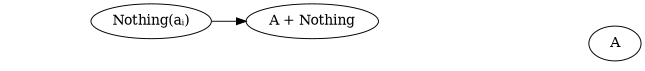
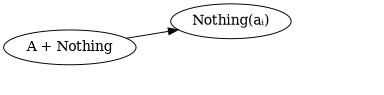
(224, 21) -> (147, 35)
(615, 43) -> none
